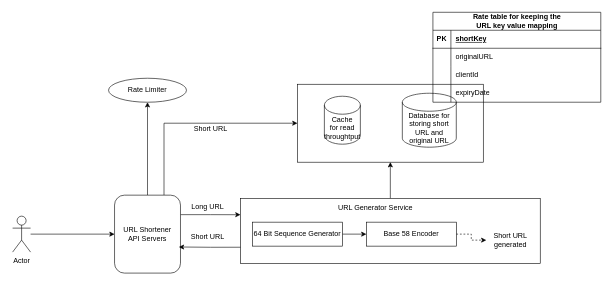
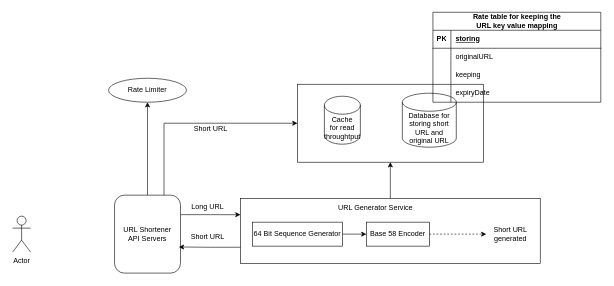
(472, 39) -> (469, 39)
(470, 75) -> (469, 75)
(109, 234) -> none
(411, 234) -> (398, 234)
(510, 240) -> (510, 234)
